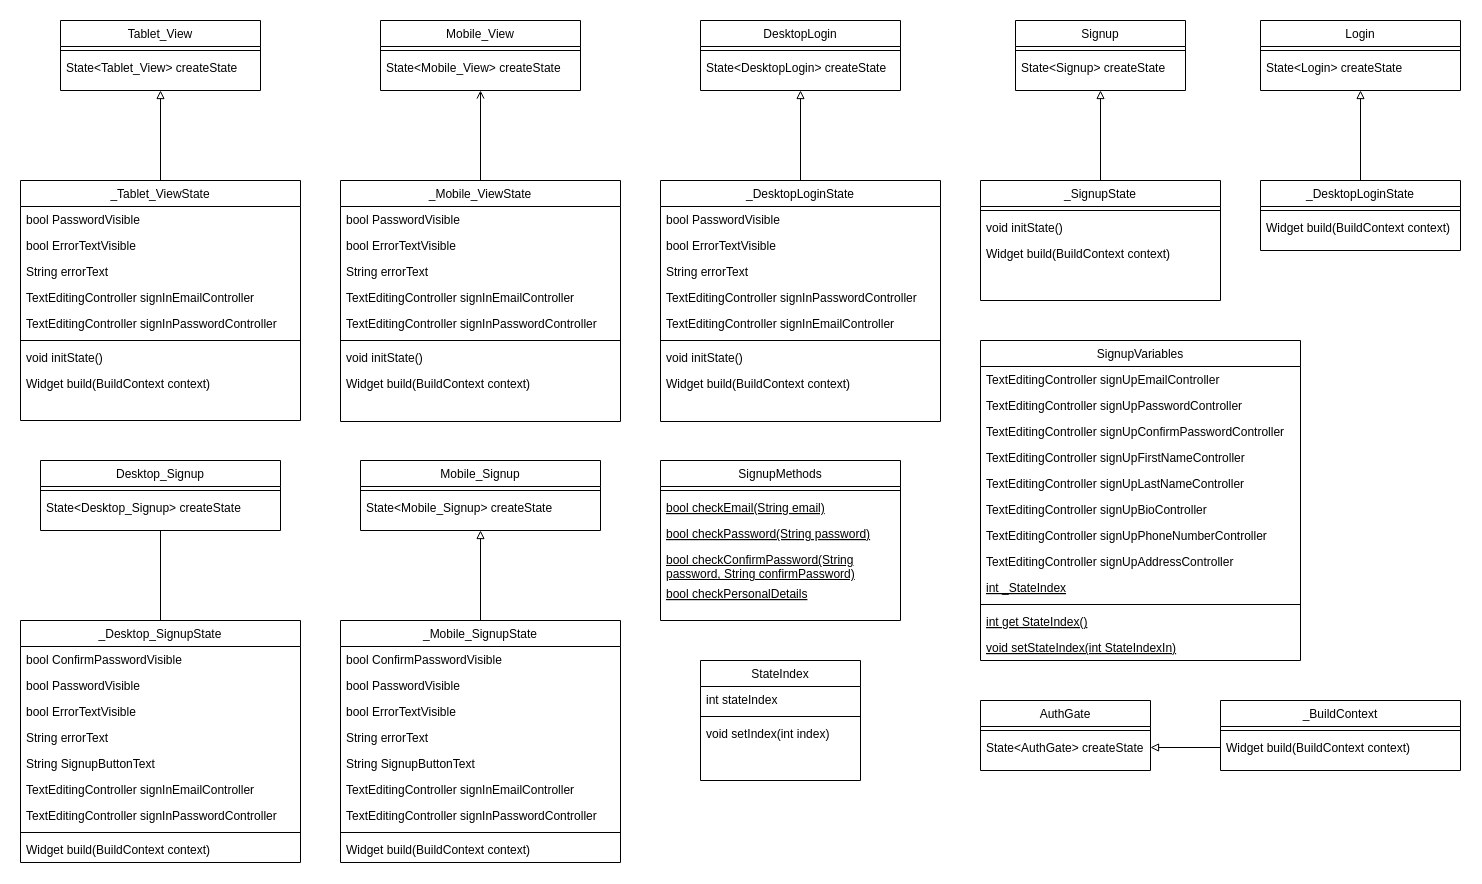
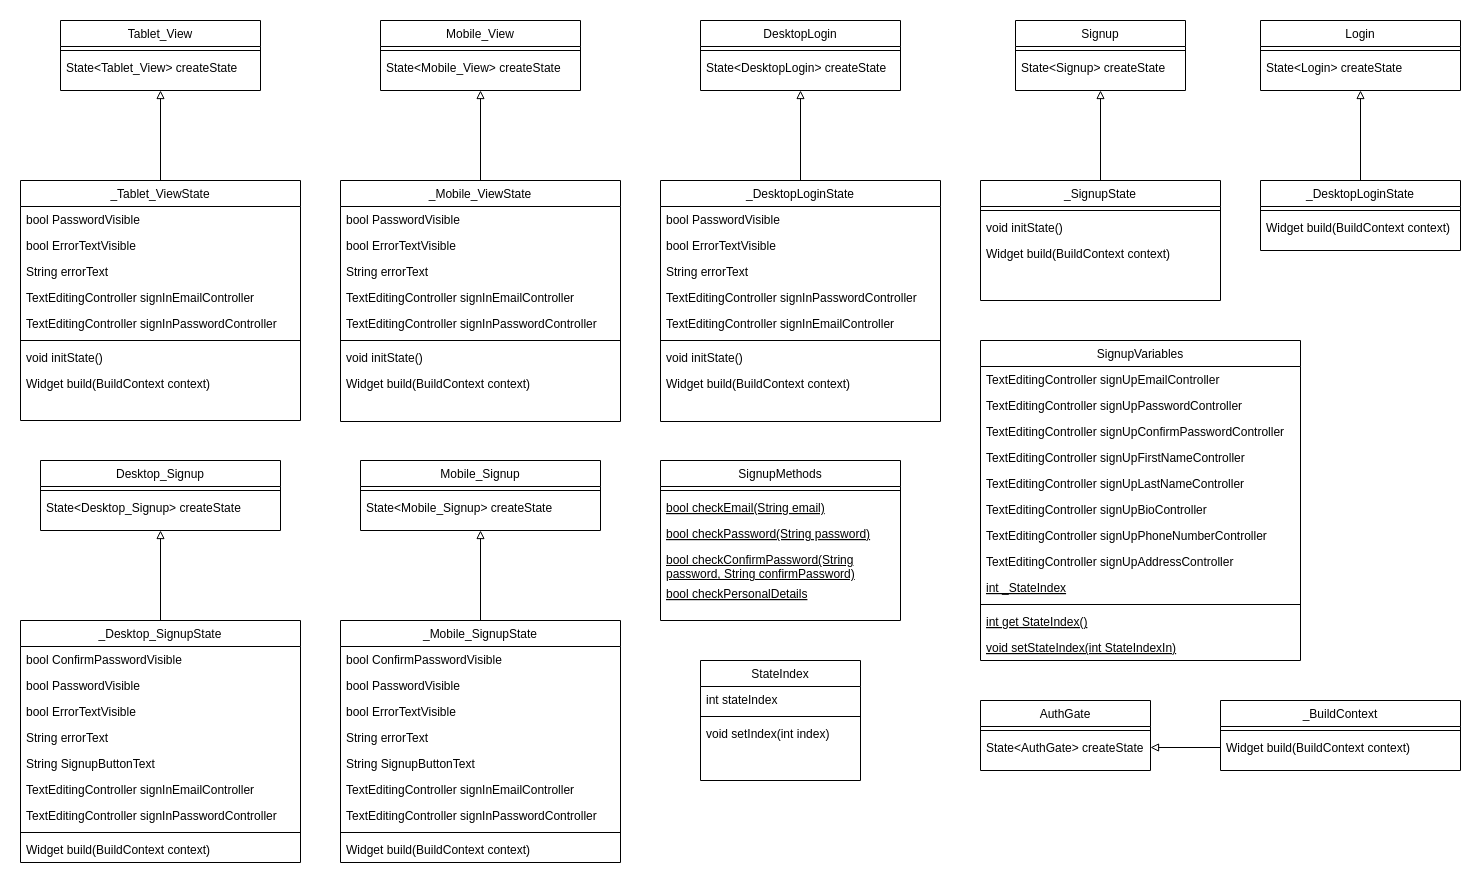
(481, 97) -> (481, 100)
(161, 537) -> (161, 540)
